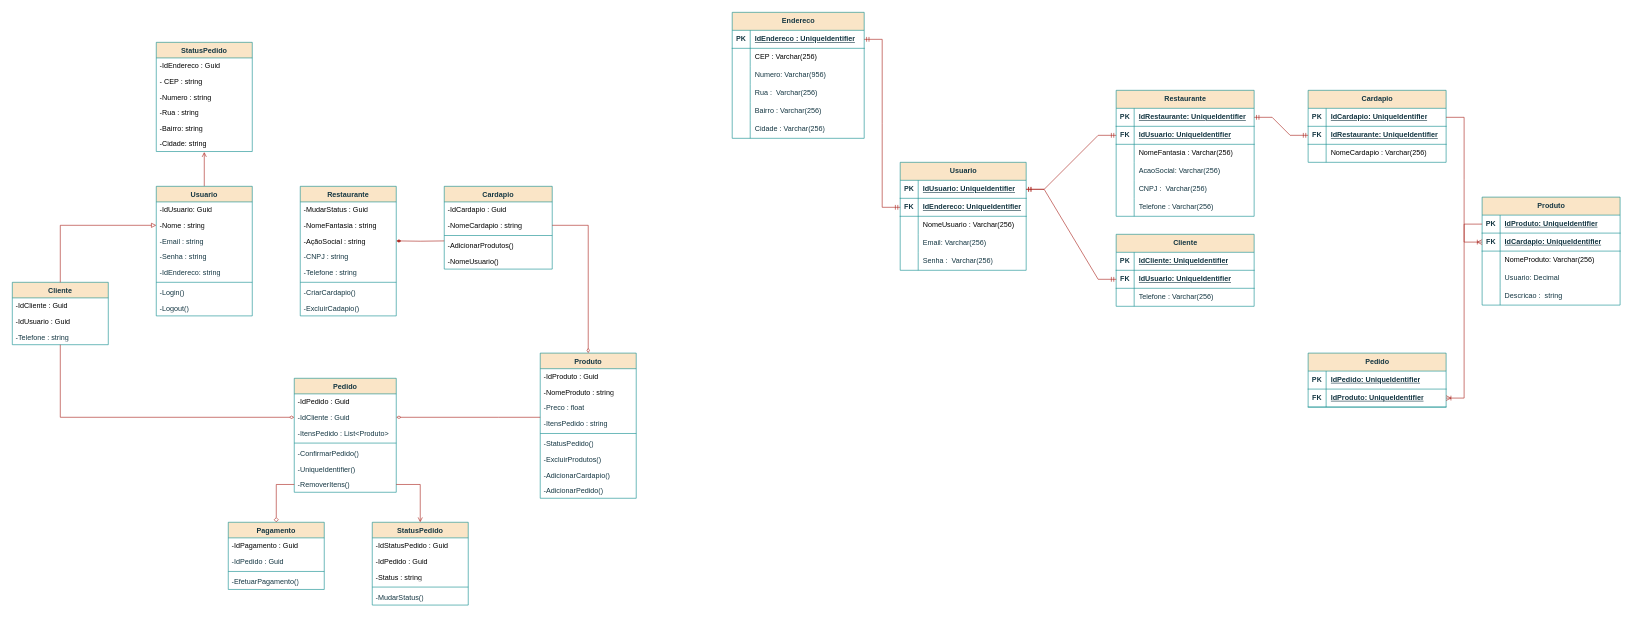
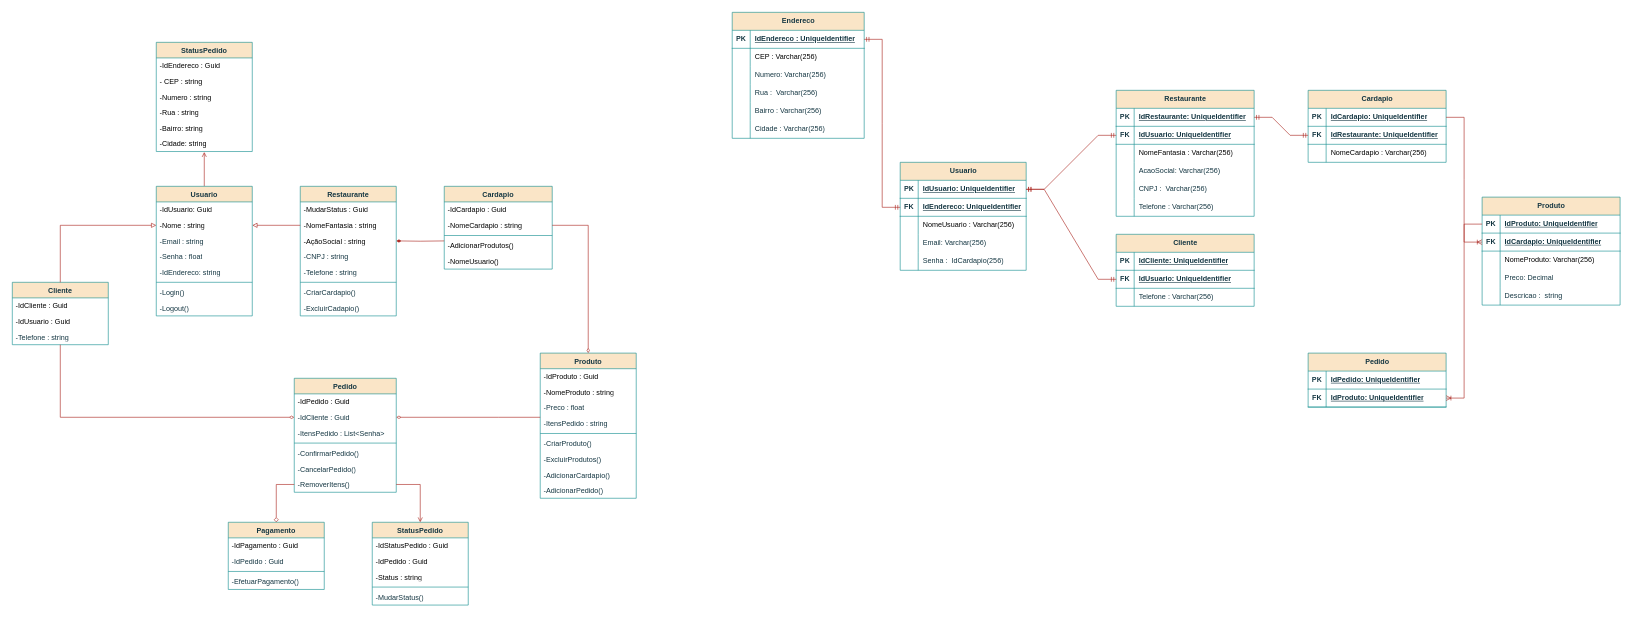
(794, 75) -> (794, 75)
none -> (278, 225)
(186, 257) -> (184, 257)
(963, 261) -> (968, 261)
(1533, 278) -> (1530, 278)
(346, 438) -> (346, 434)
(573, 444) -> (573, 444)
(333, 470) -> (330, 470)
